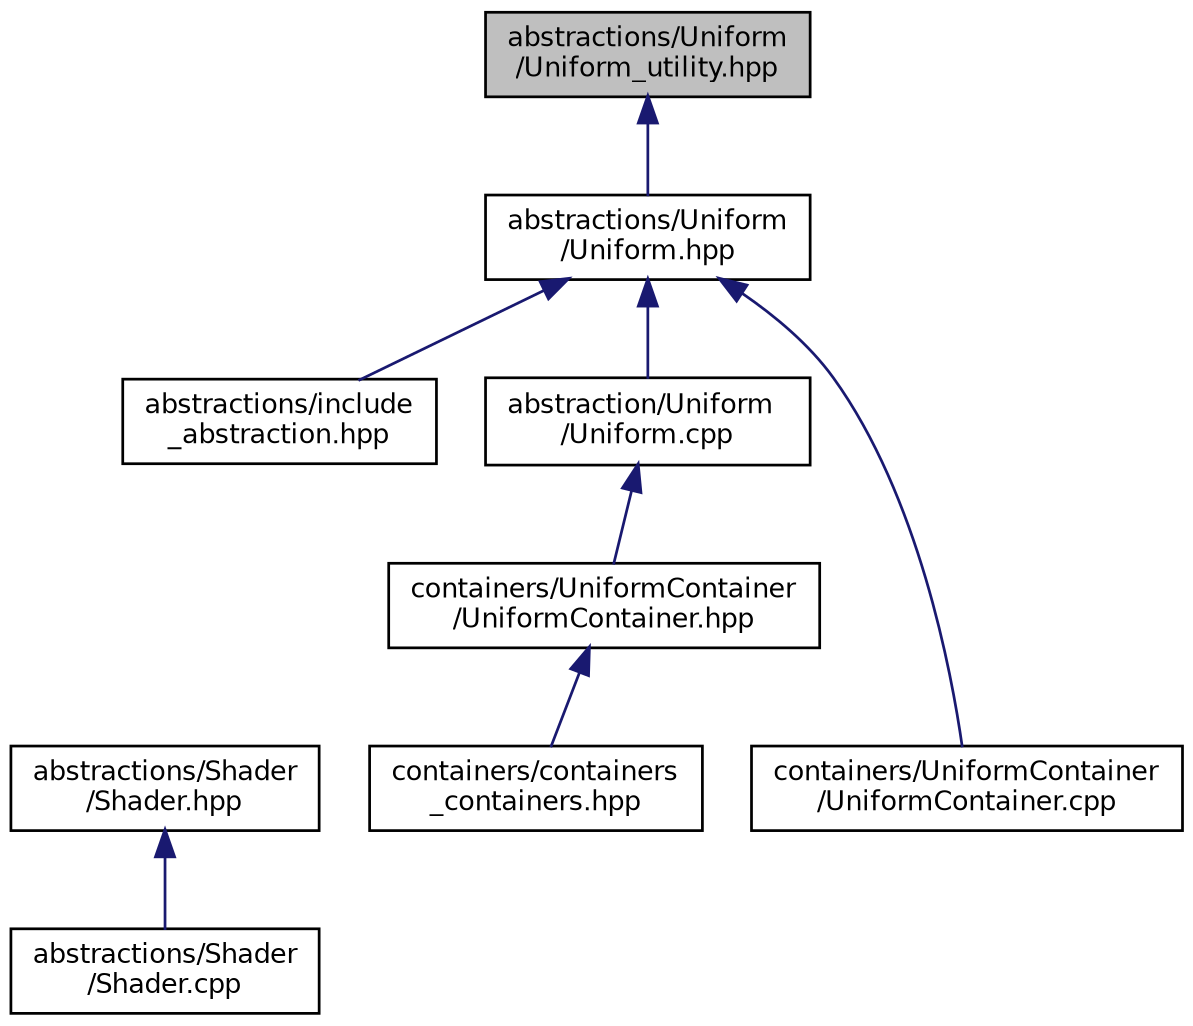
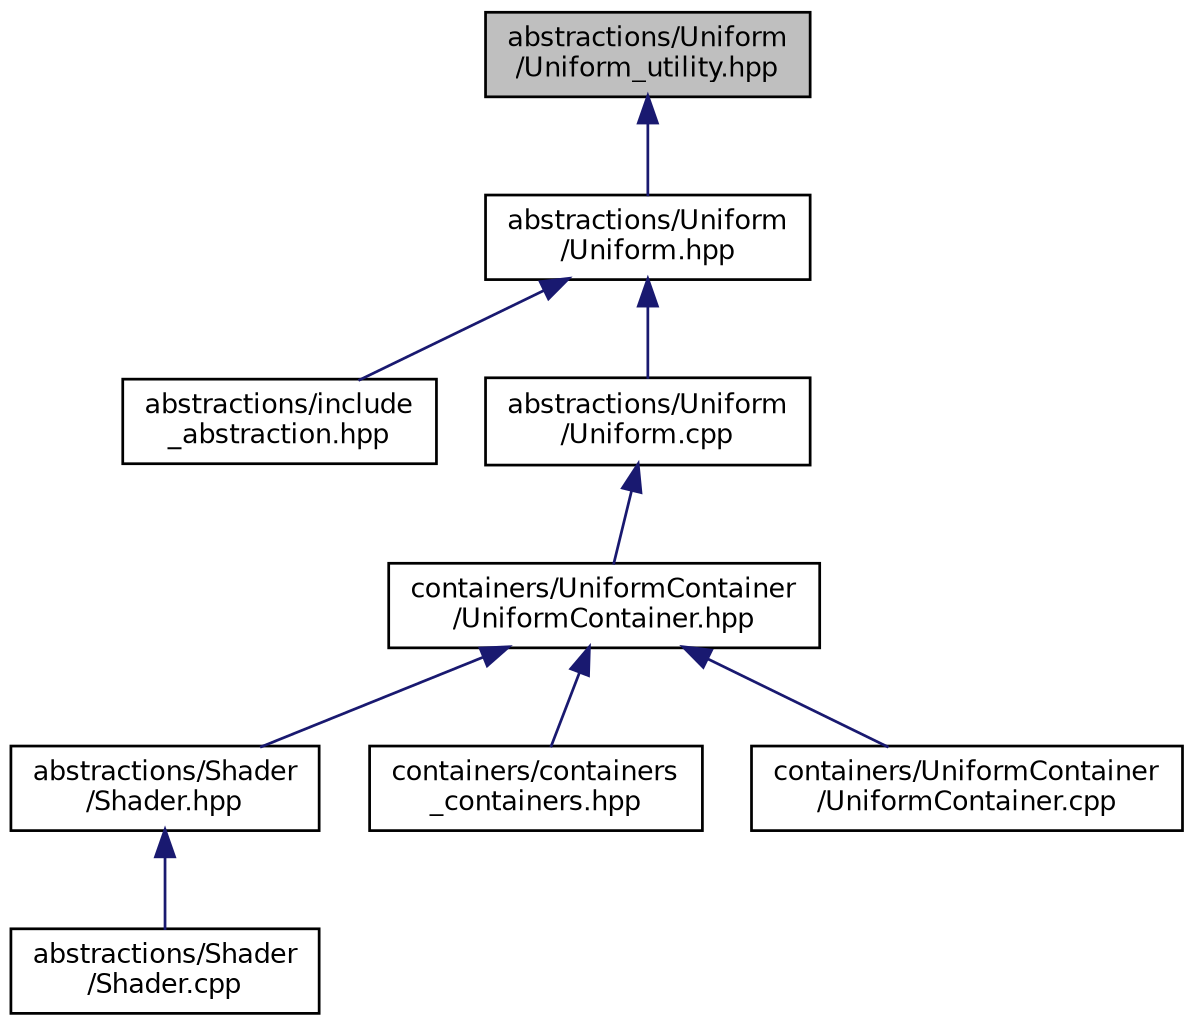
(648, 421) -> (648, 421)
(897, 497) -> (798, 703)
none -> (372, 702)
